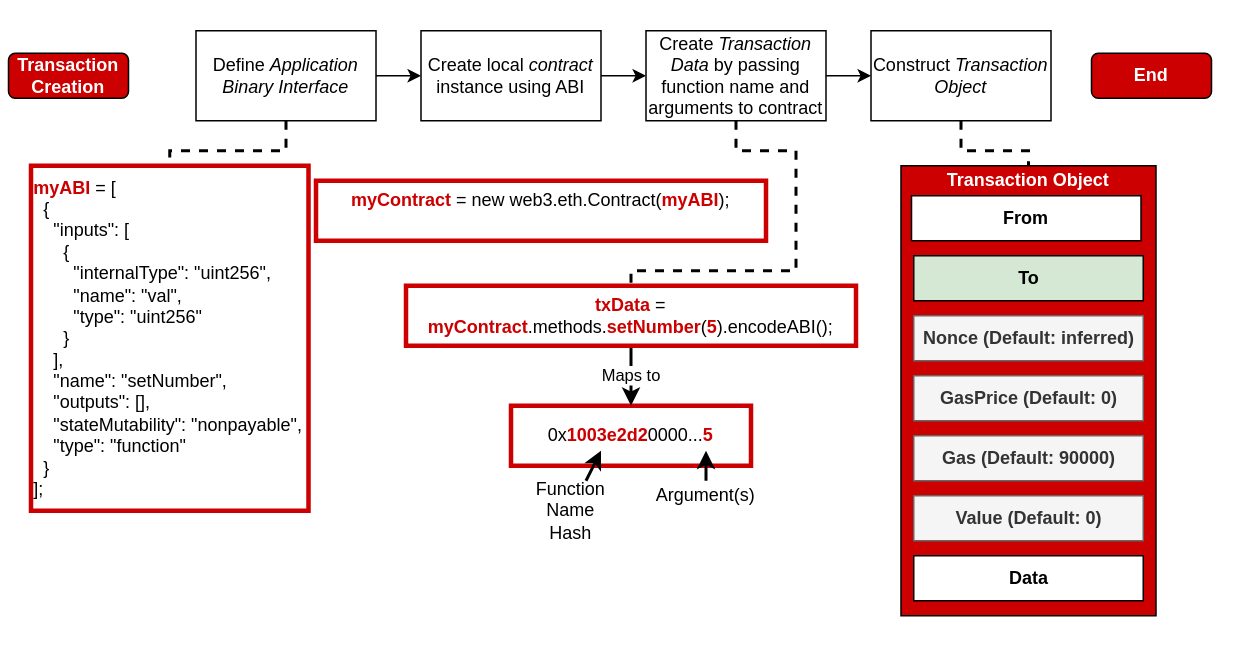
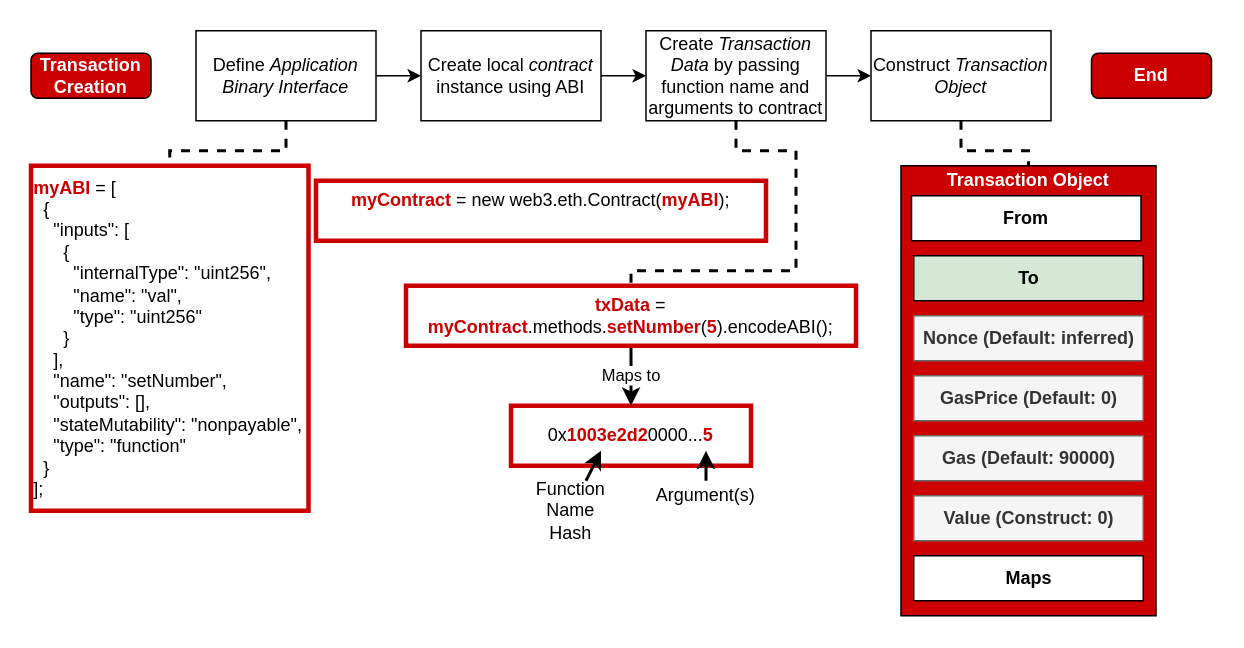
(68, 76) -> (91, 76)
(1029, 518) -> (1029, 518)
(1029, 578) -> (1029, 578)
